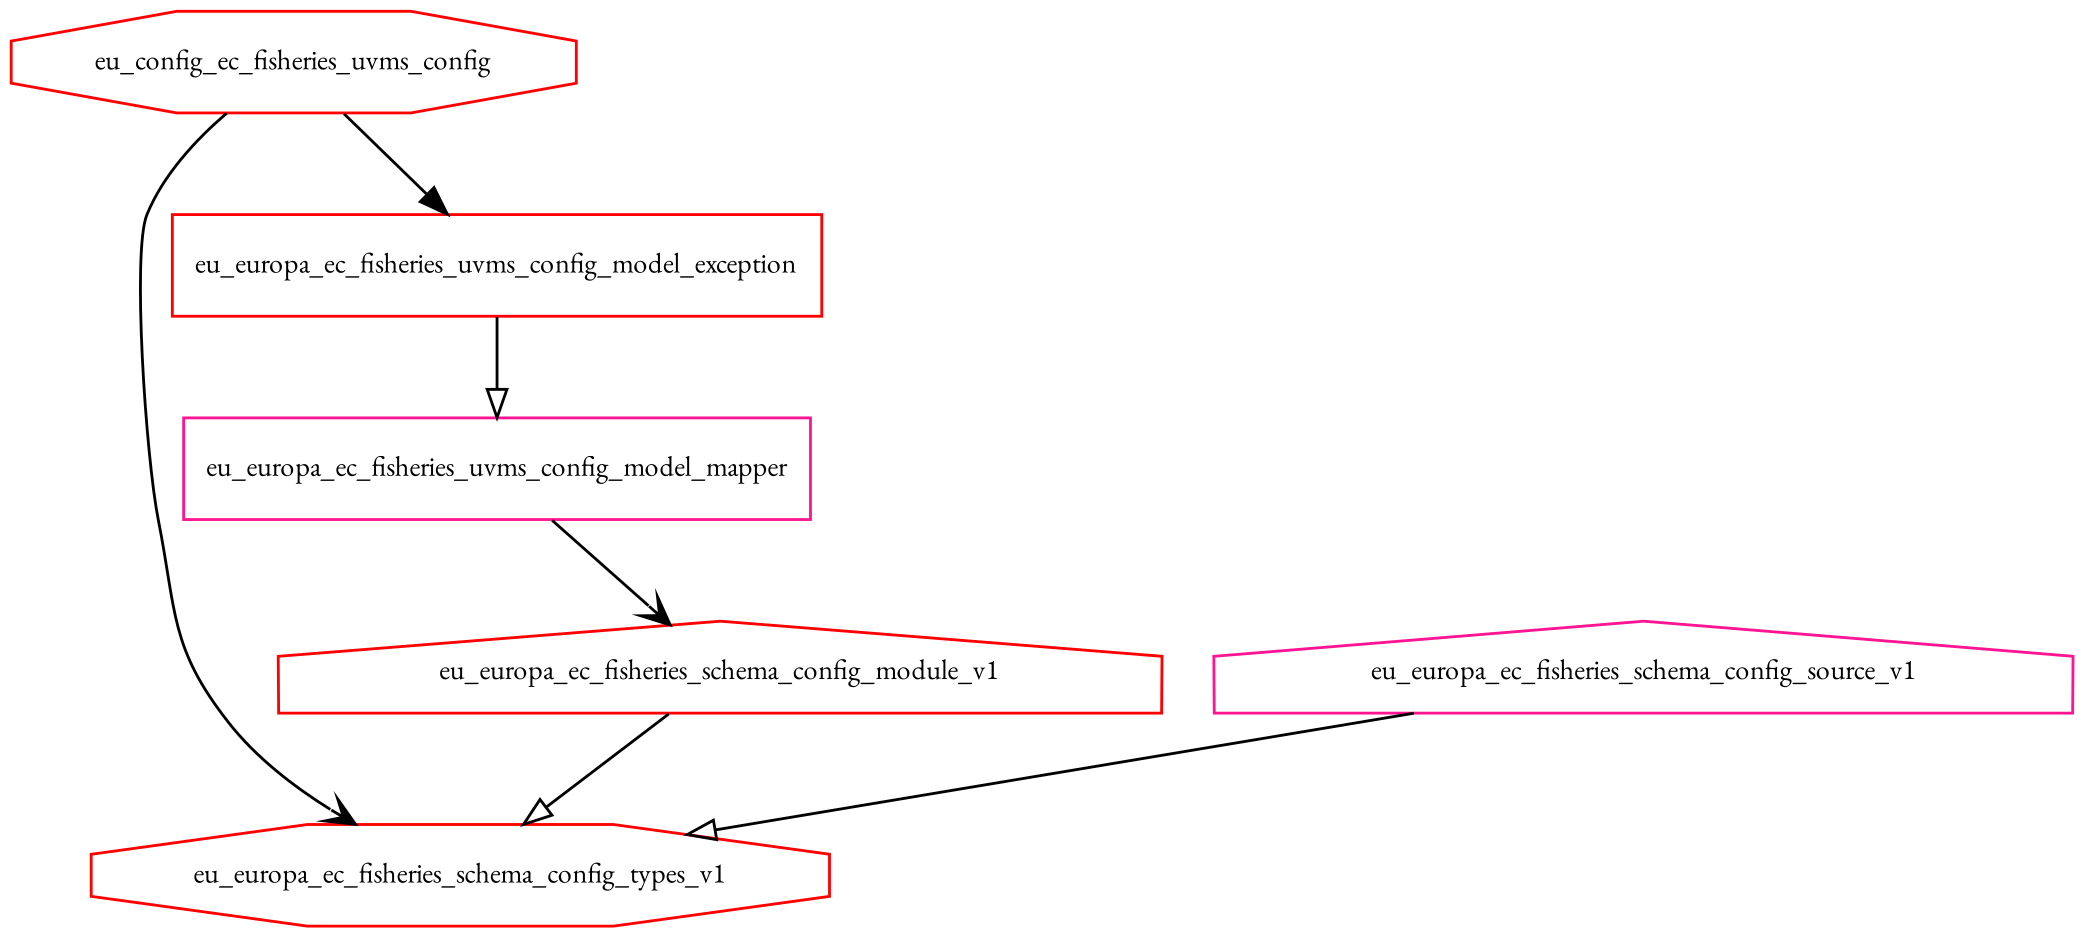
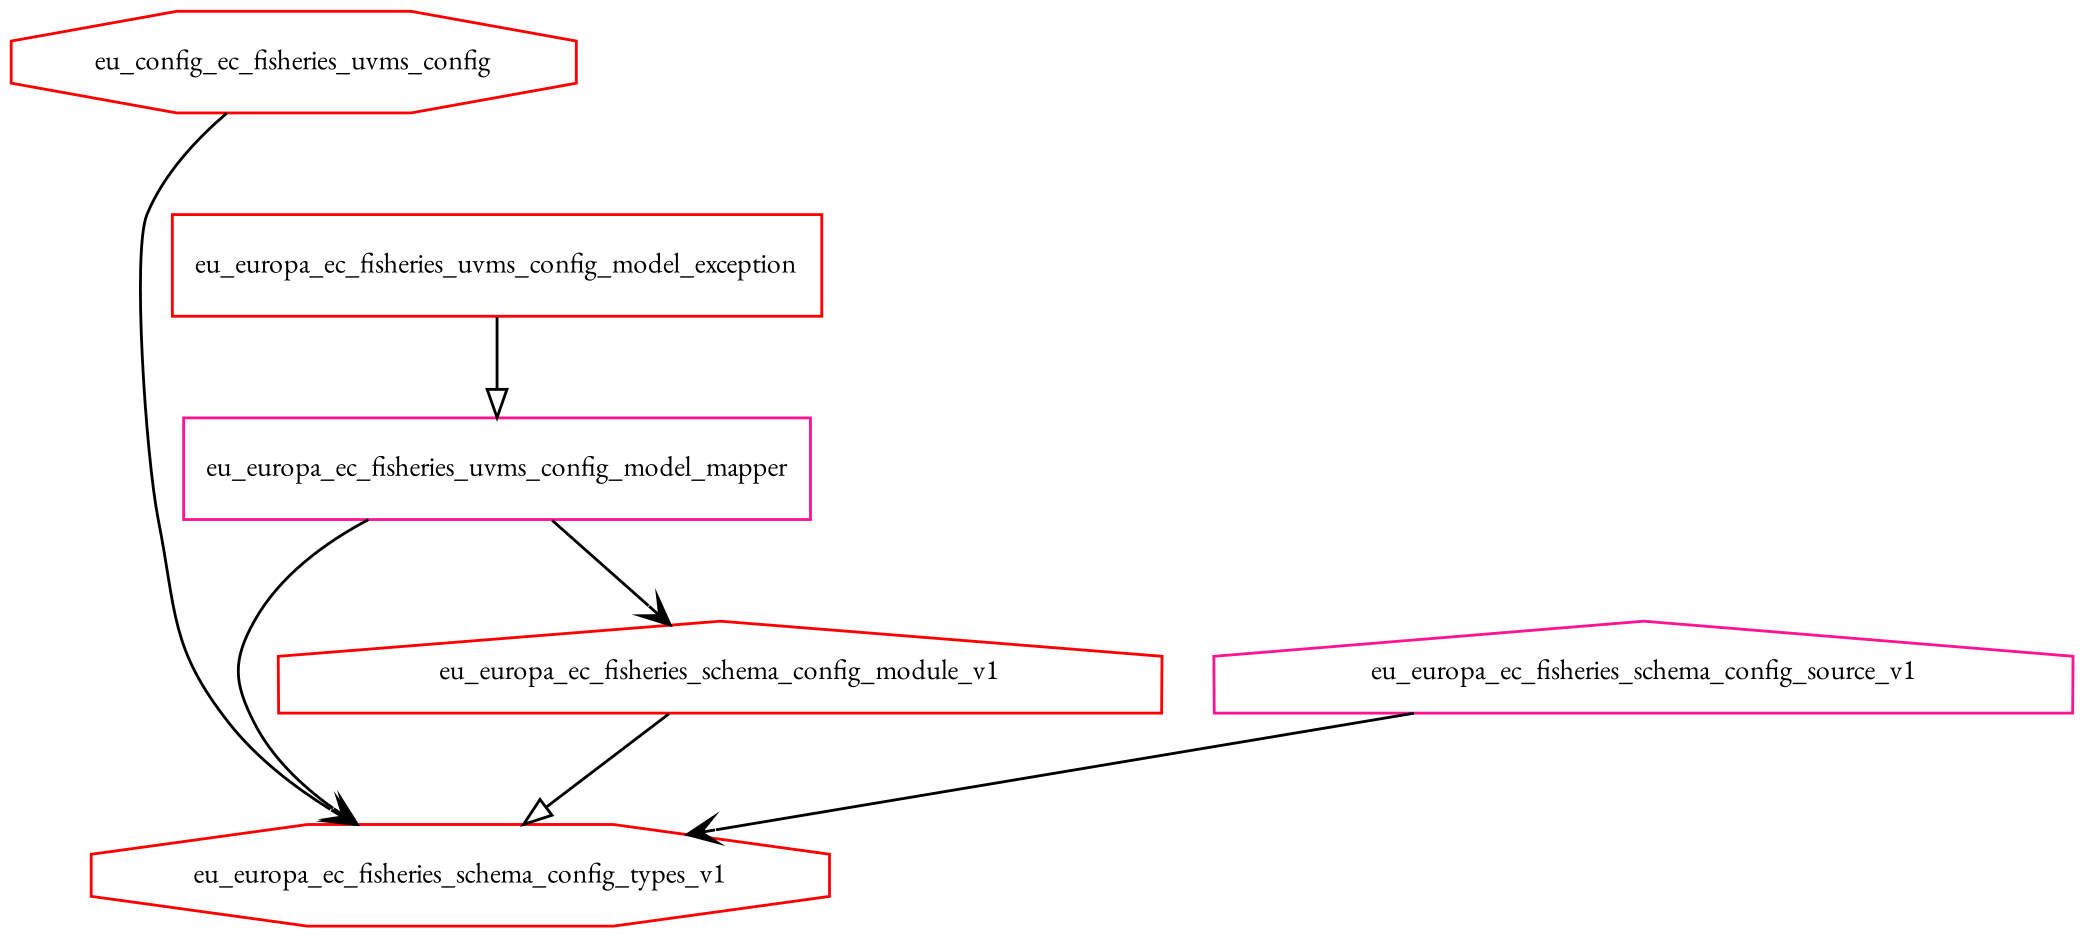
(385, 154) -> none
none -> (241, 653)
(1065, 771) -> (1065, 771)
